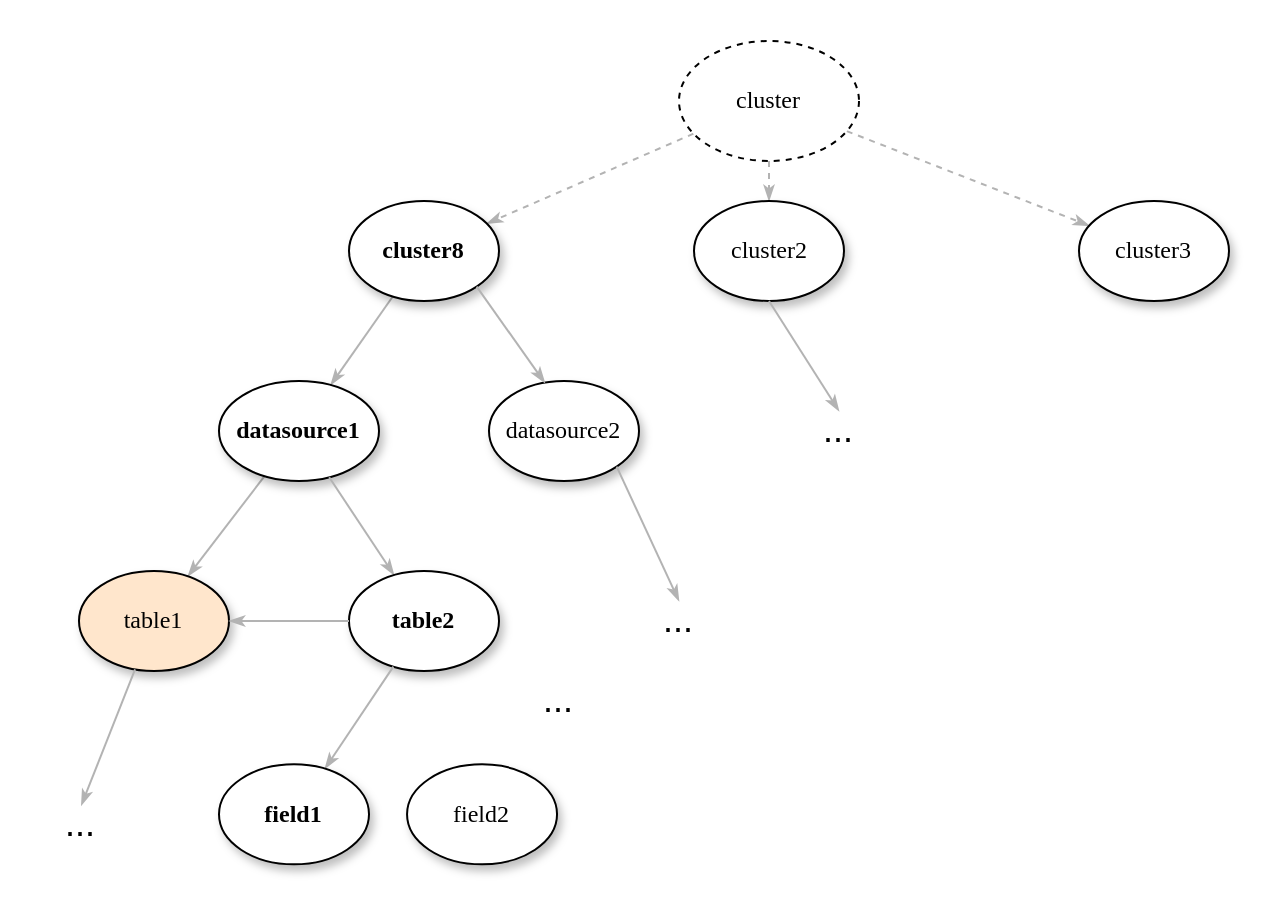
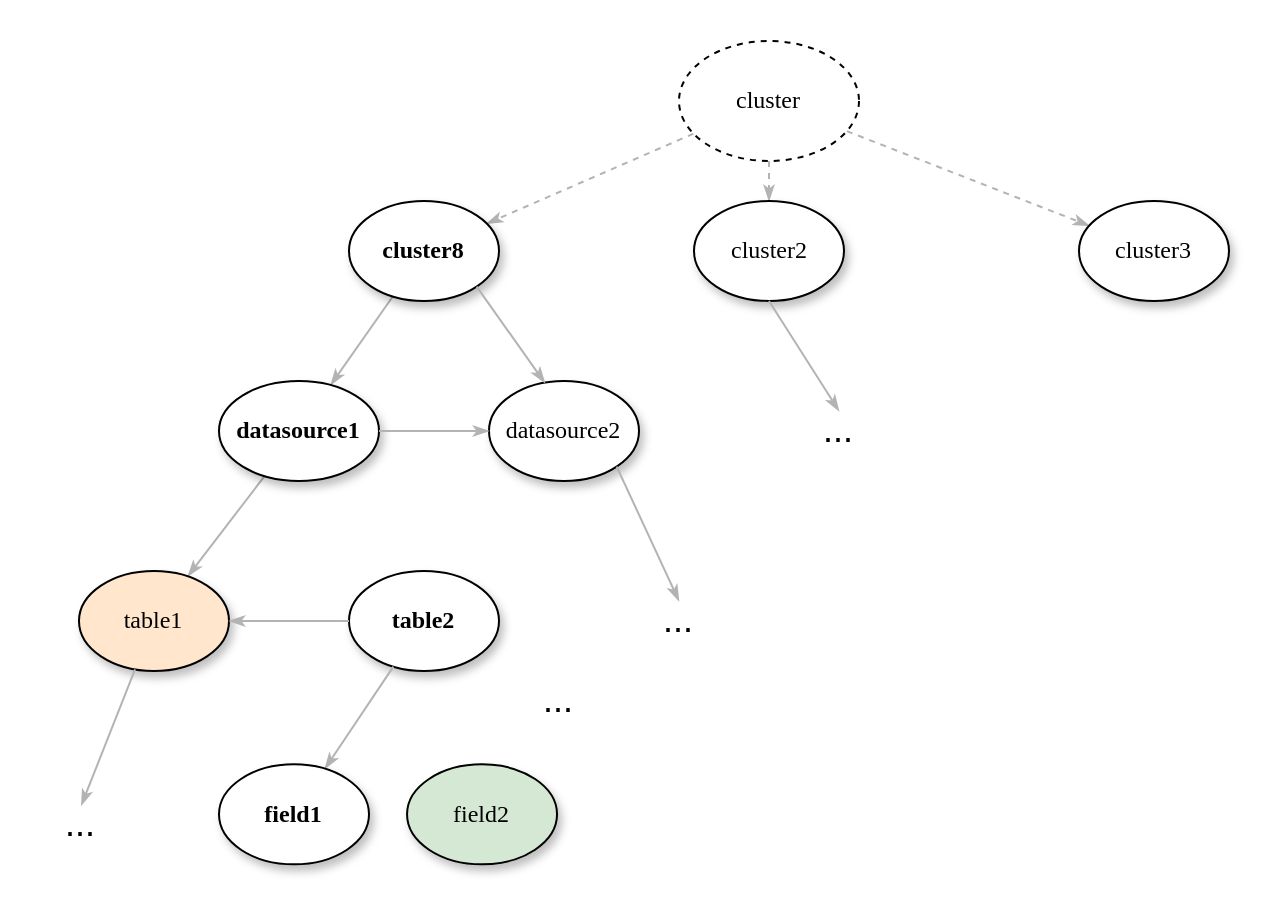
(330, 478) -> (380, 431)
(482, 814) -> (482, 814)
